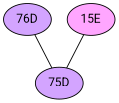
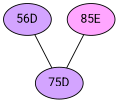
(27, 19) -> (27, 19)
(91, 19) -> (91, 19)
